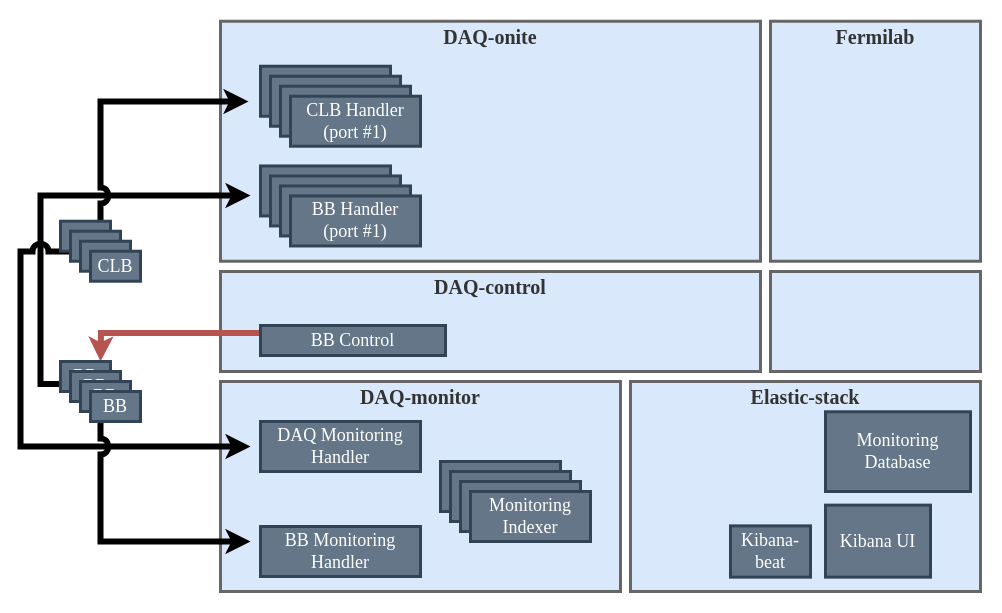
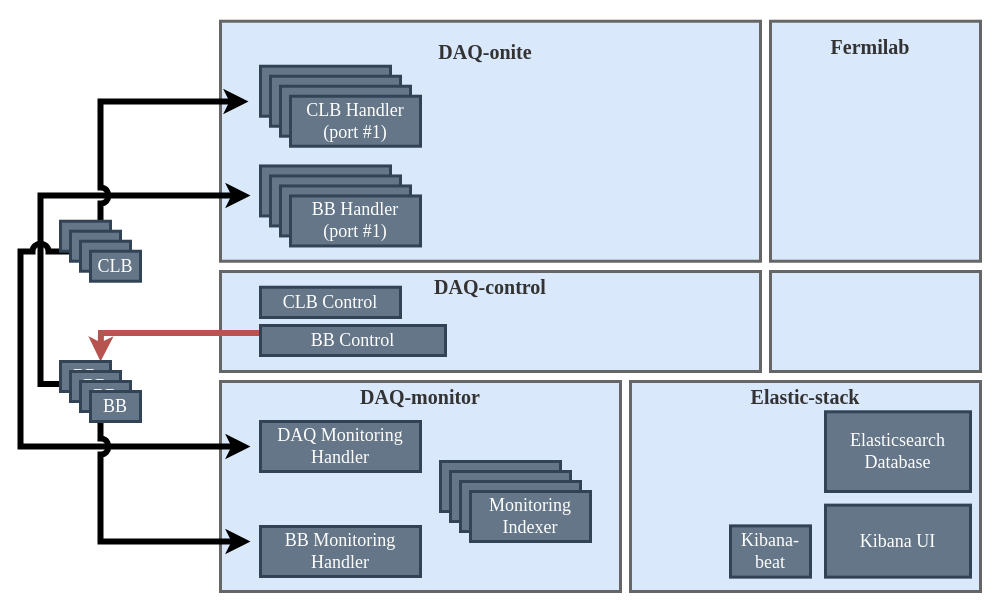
(491, 36) -> (486, 51)
(876, 36) -> (871, 46)
none -> (331, 302)
(898, 452) -> (898, 452)
(878, 541) -> (898, 541)
